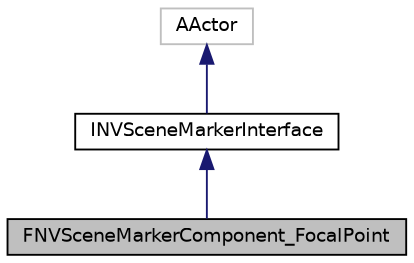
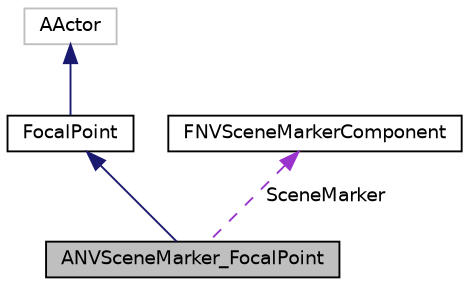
(207, 132) -> (71, 134)
none -> (315, 134)
(207, 237) -> (193, 260)
